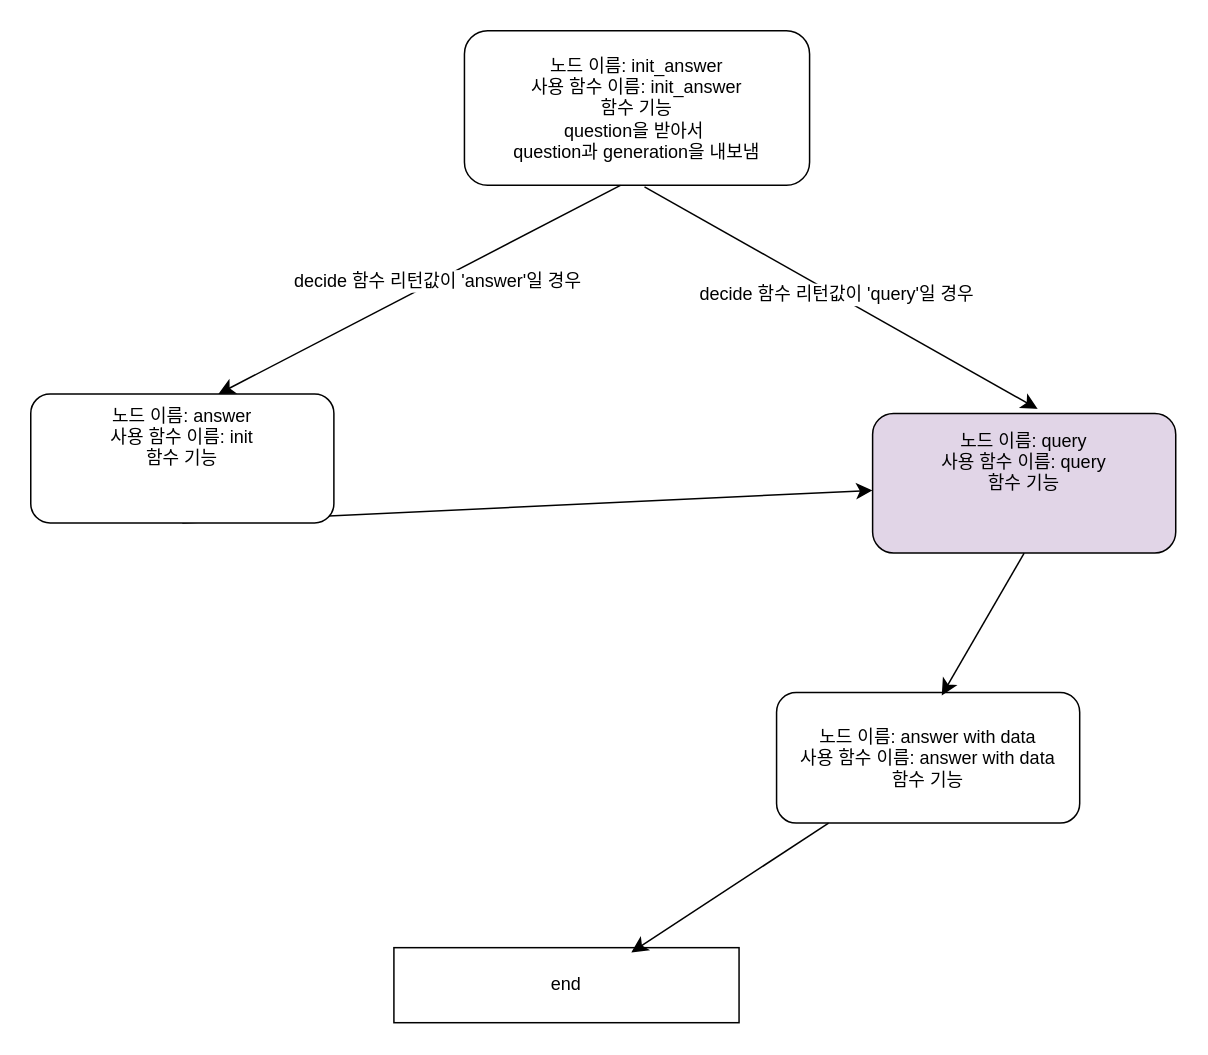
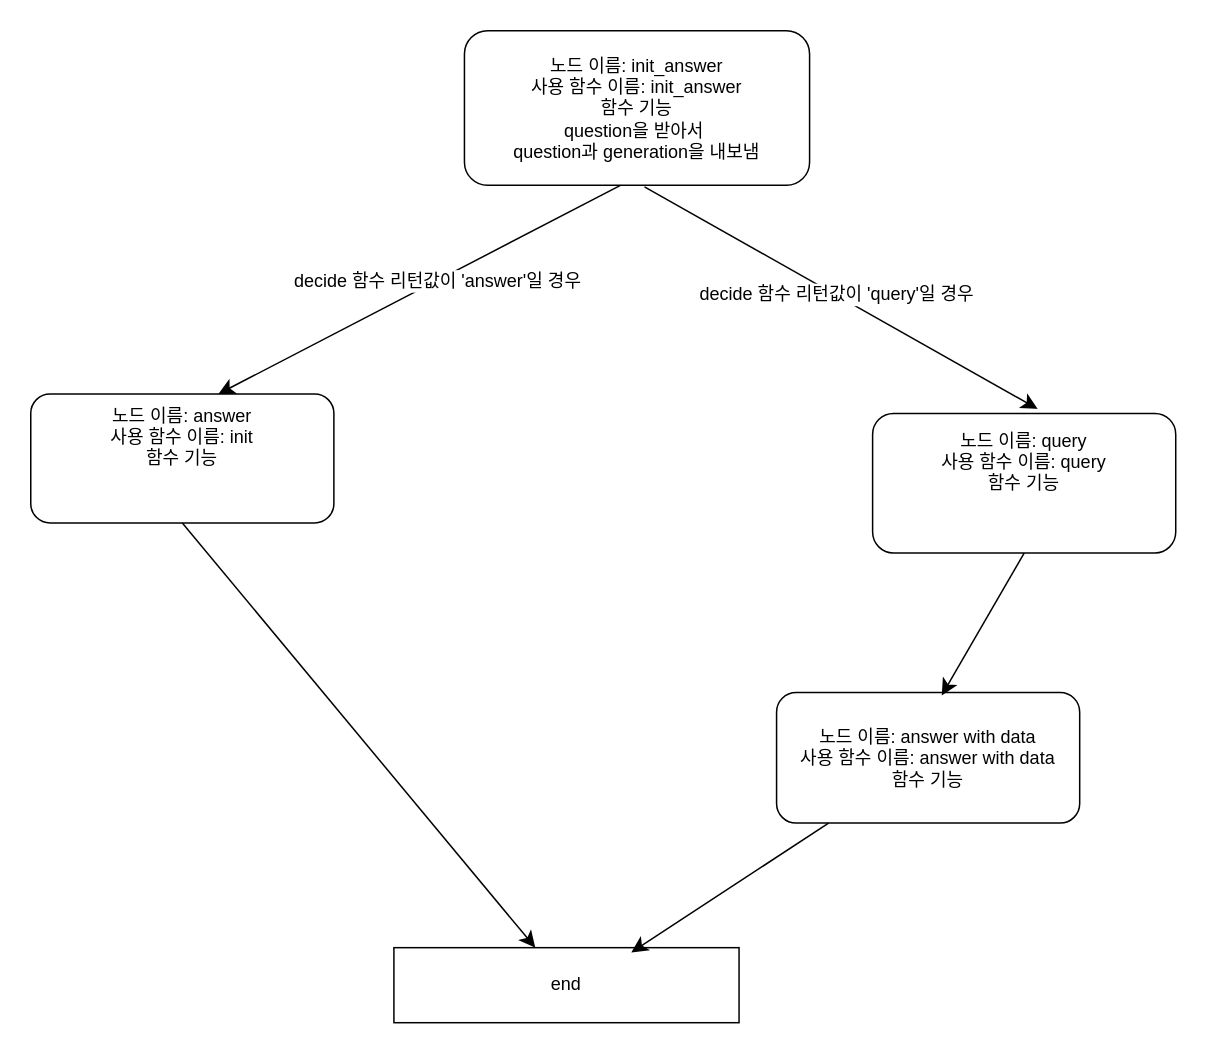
(1024, 483) -> (1024, 483)
(594, 503) -> (355, 731)
